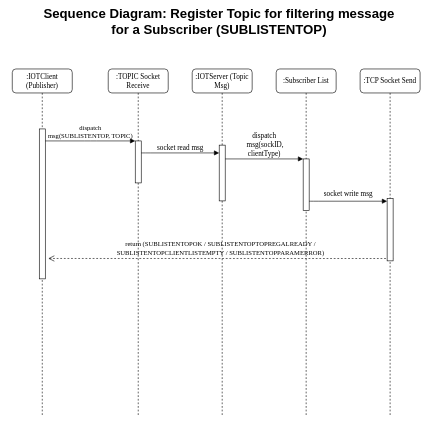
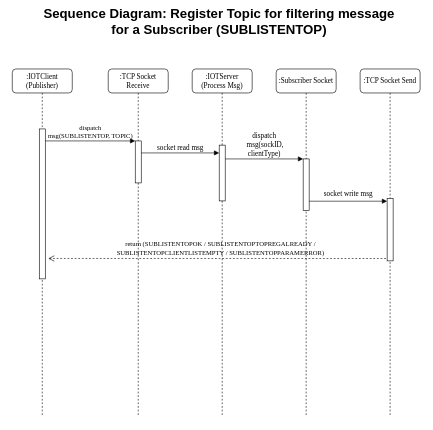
(138, 81) -> (138, 81)
(222, 81) -> (222, 81)
(306, 81) -> (306, 81)
